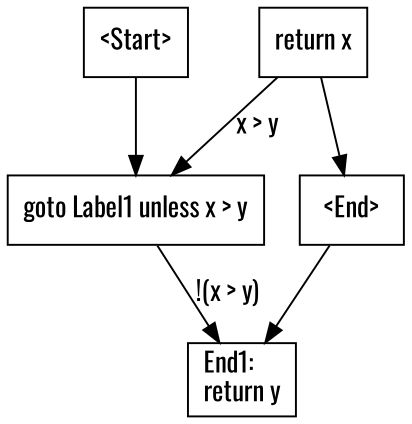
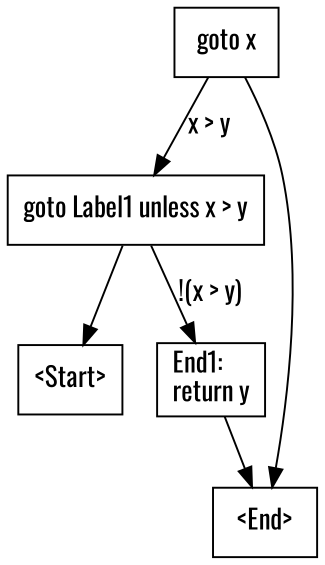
(313, 42) -> (227, 42)
(136, 117) -> (107, 286)
(303, 286) -> (235, 443)
